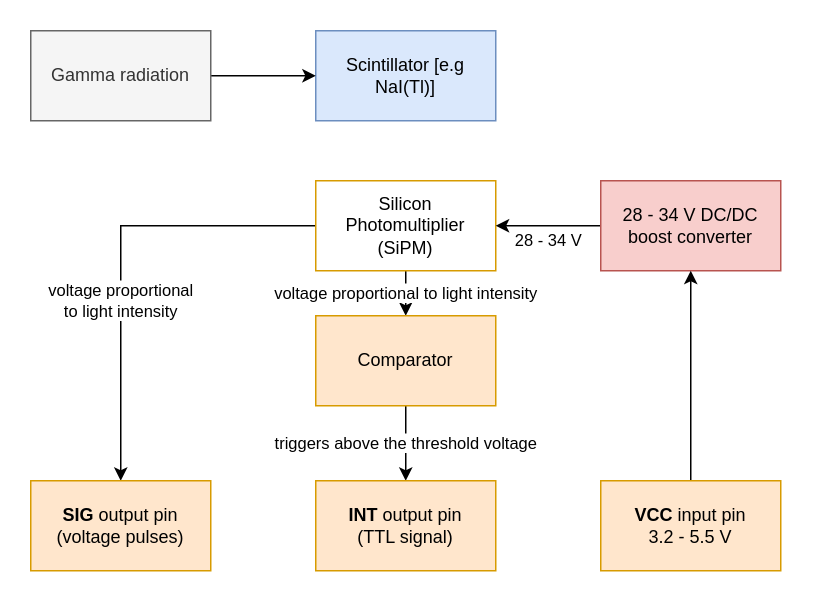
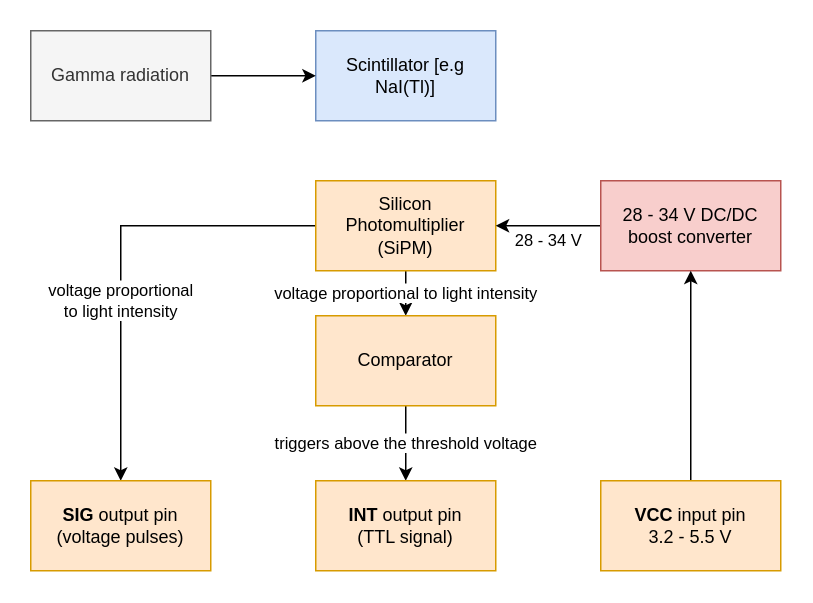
(406, 226) -> (406, 226)
